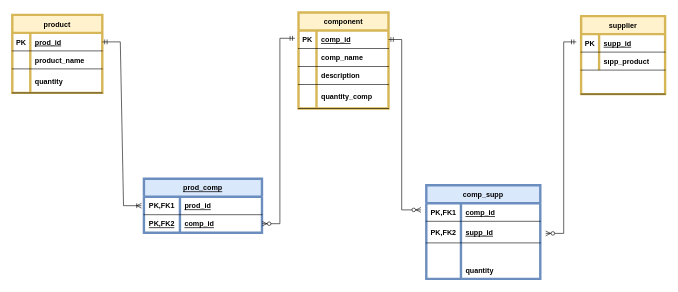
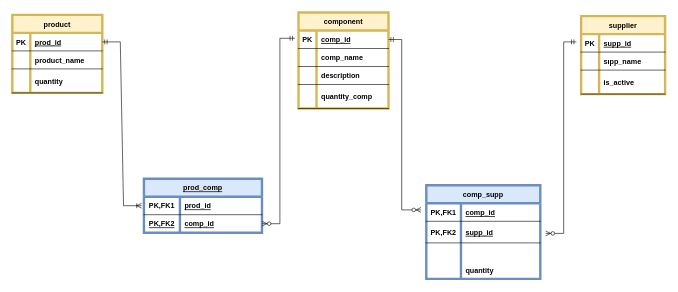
(628, 61) -> (622, 61)
none -> (632, 82)
